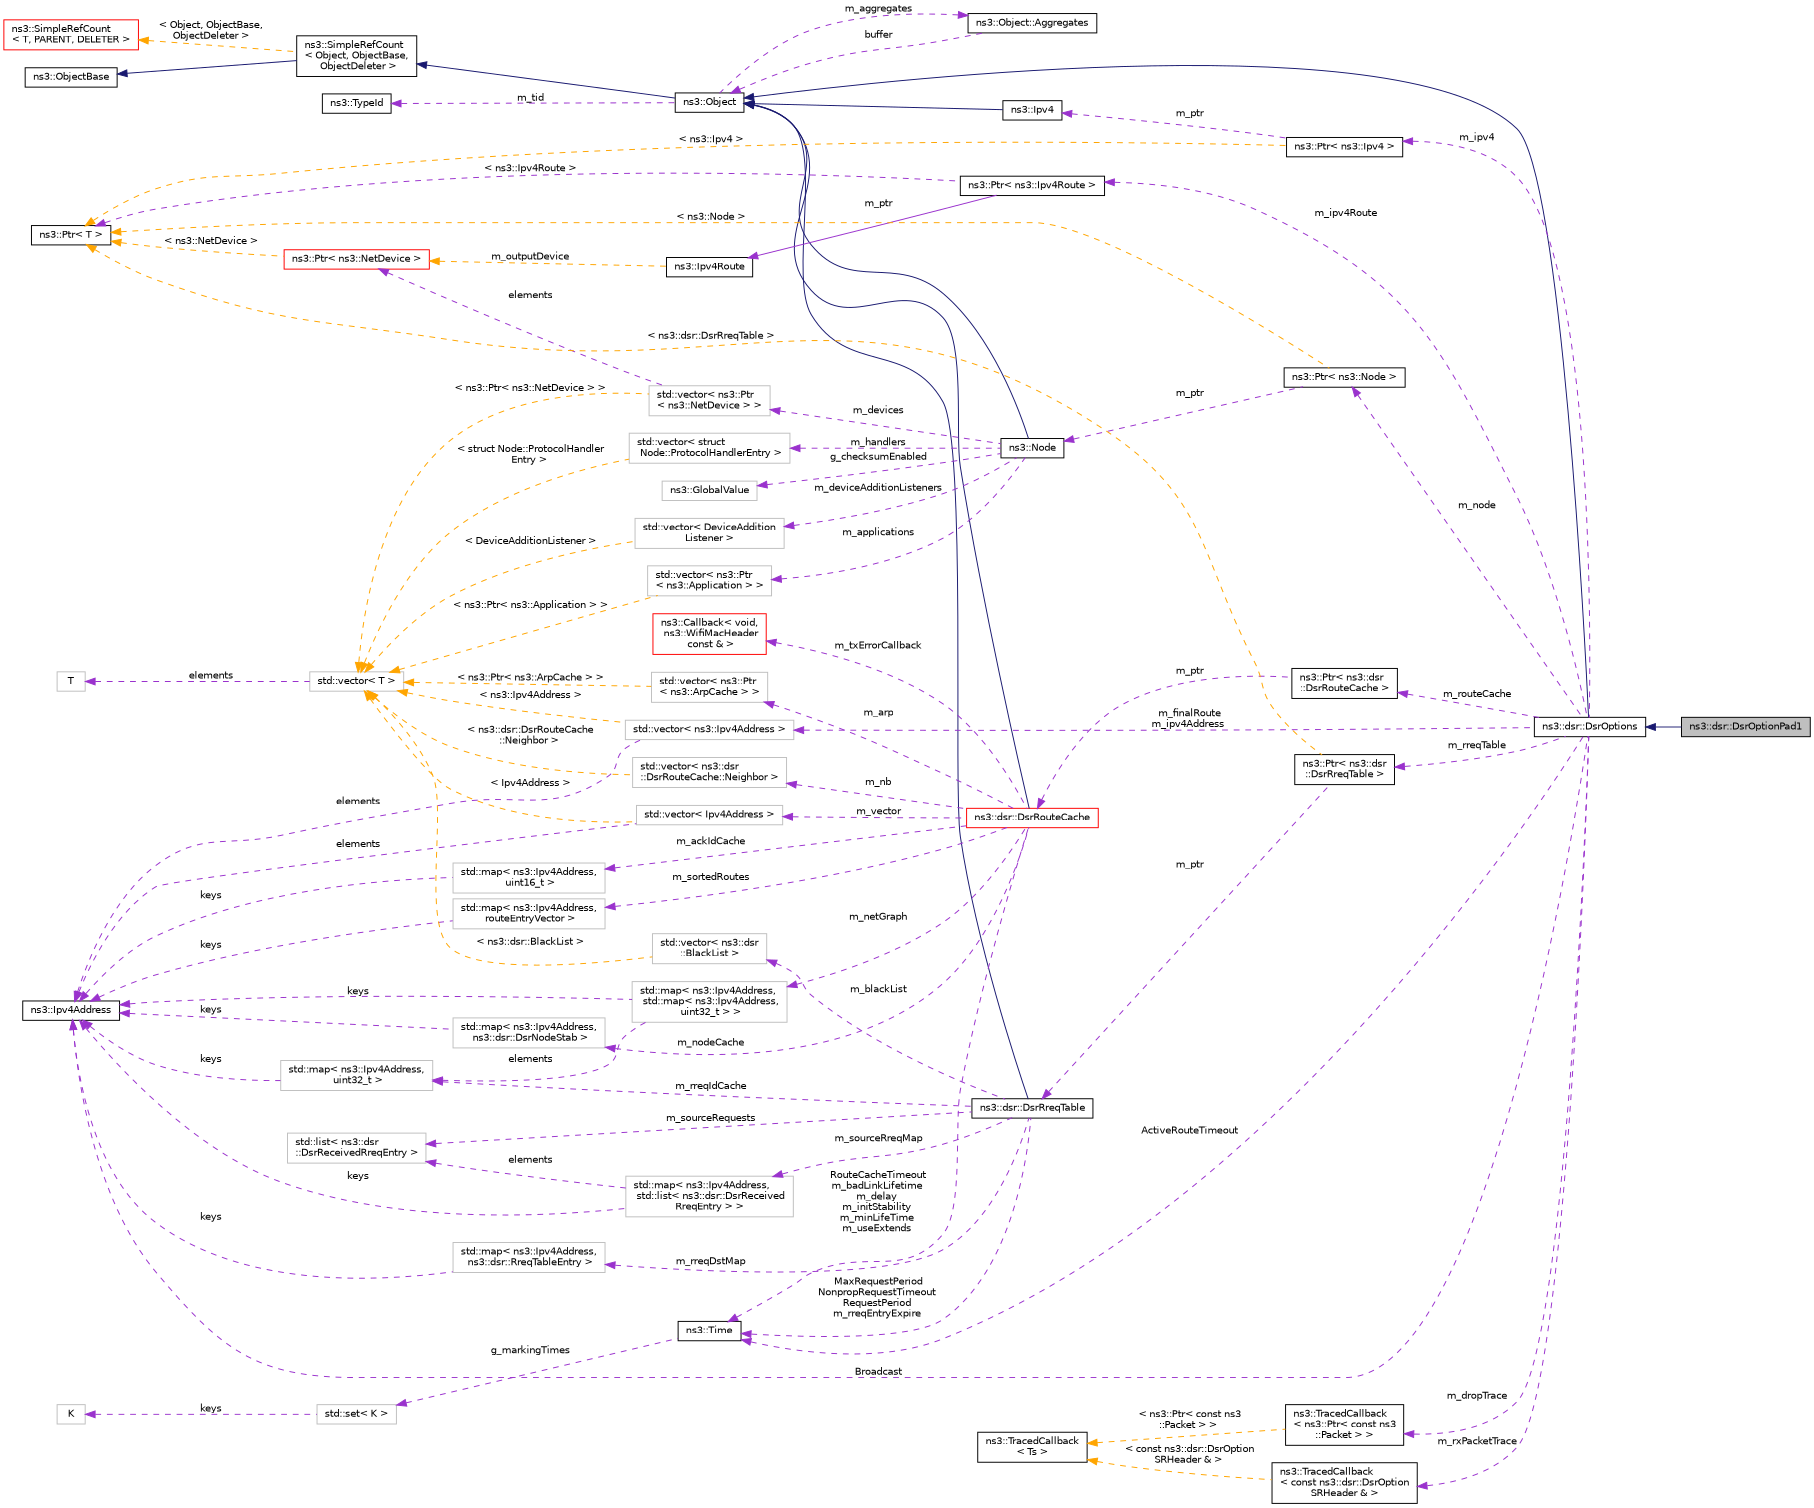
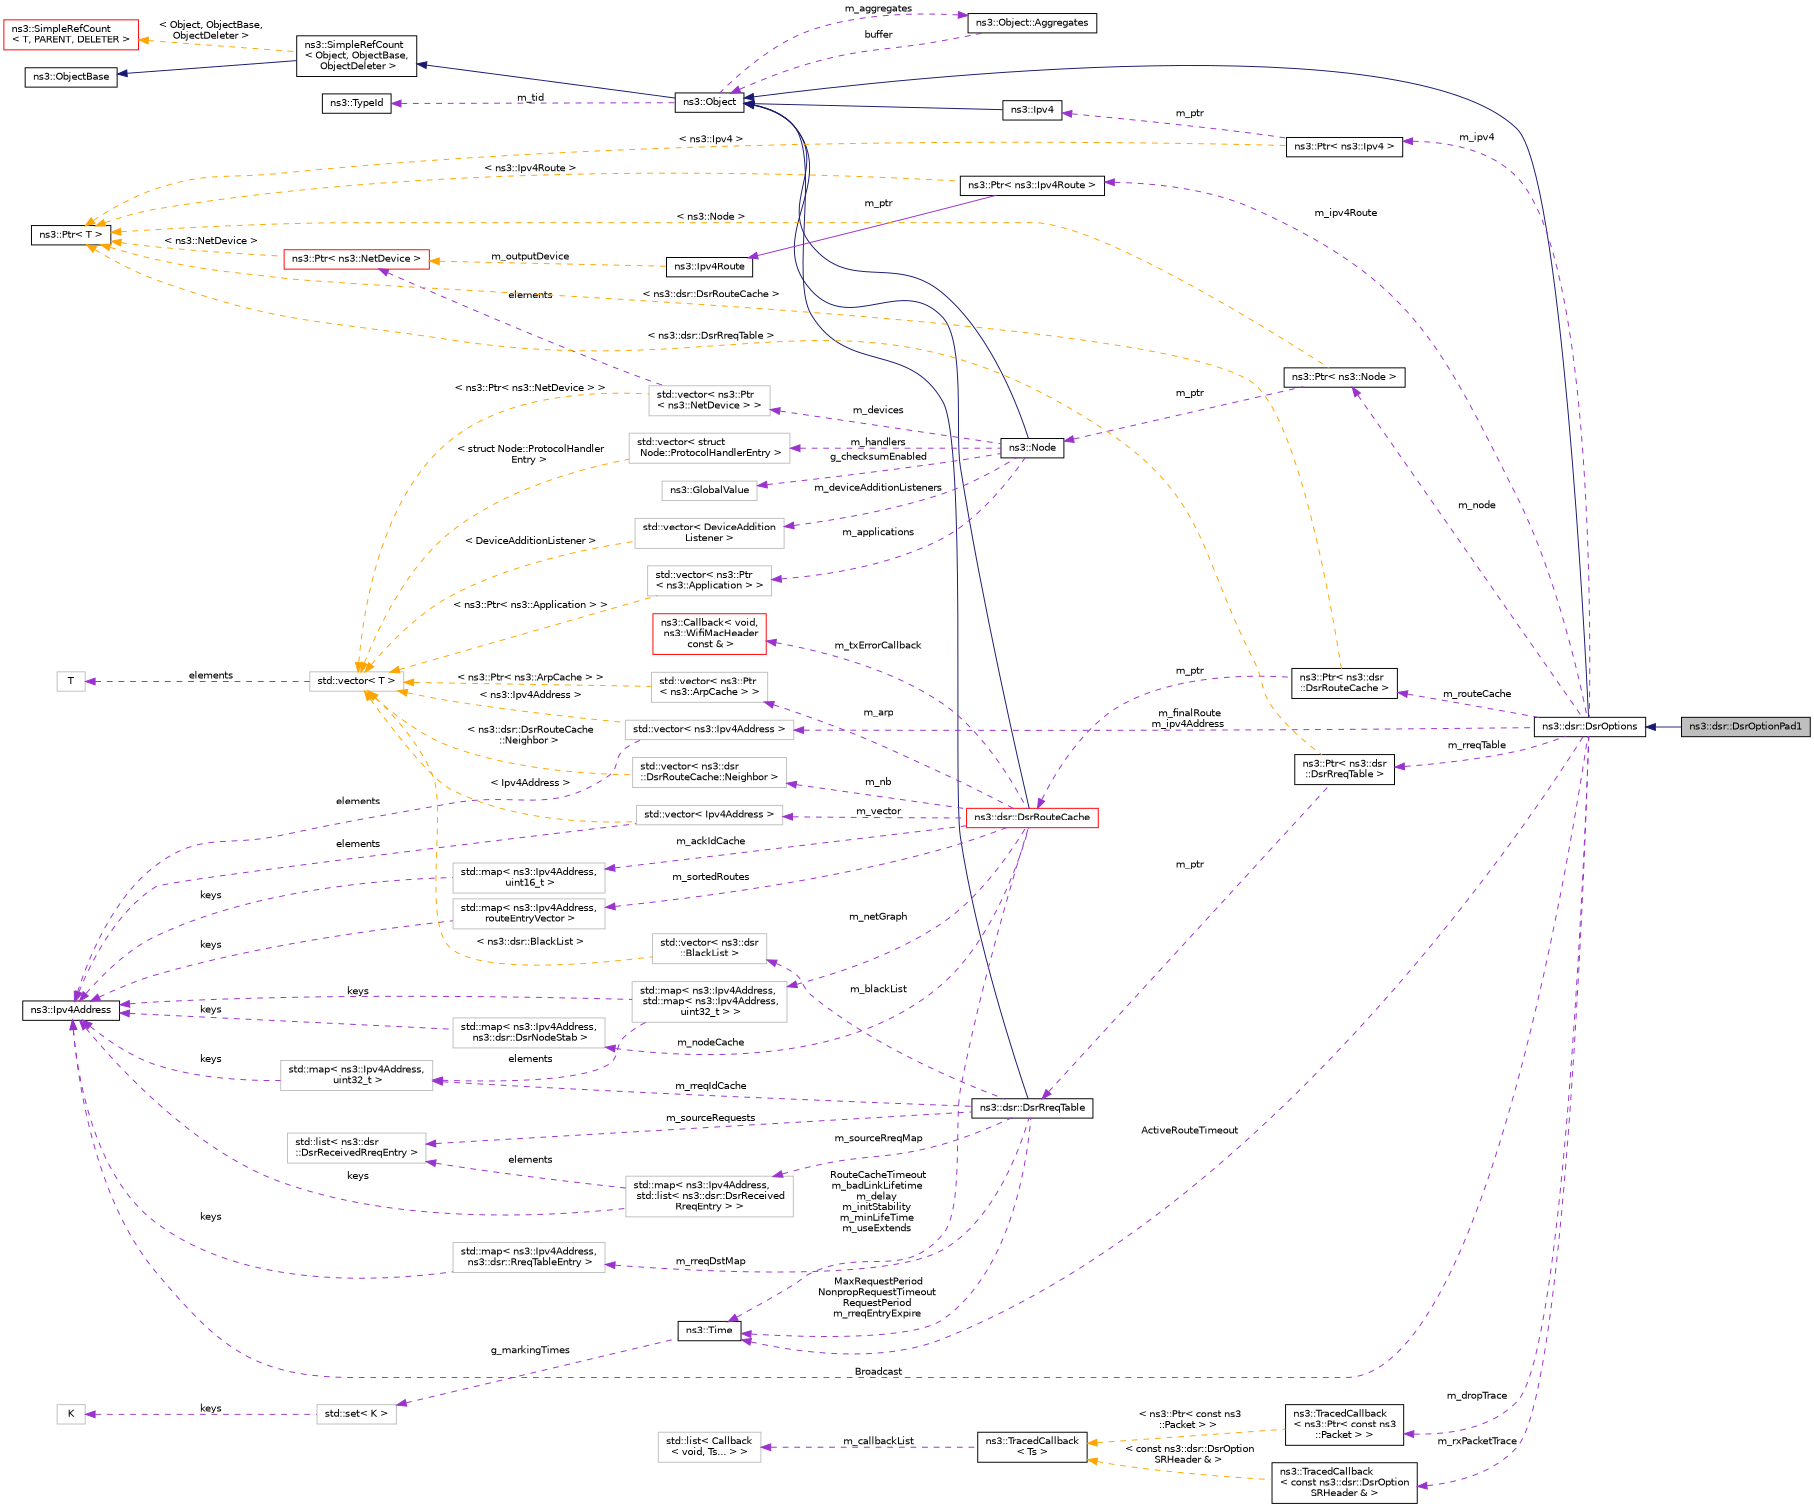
(531, 176) -> (531, 176)
none -> (834, 315)
none -> (710, 1447)
